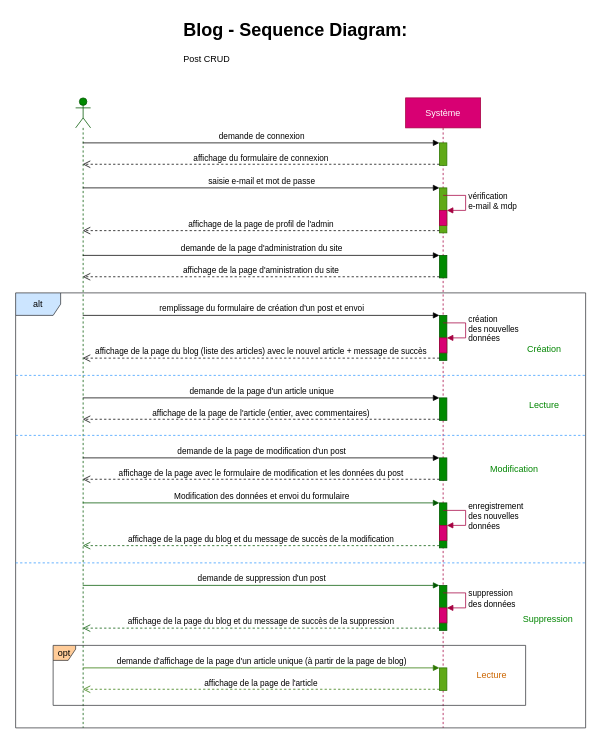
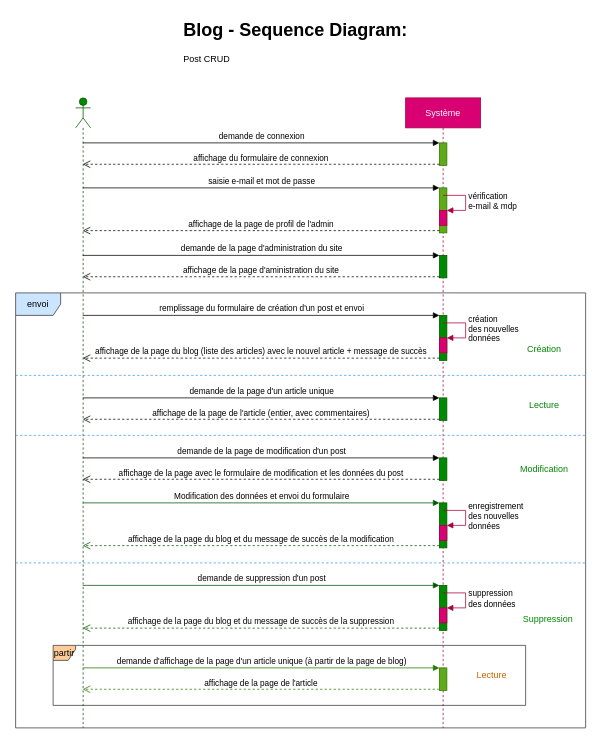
(38, 304) -> (38, 304)
(514, 469) -> (544, 469)
(64, 653) -> (64, 653)
